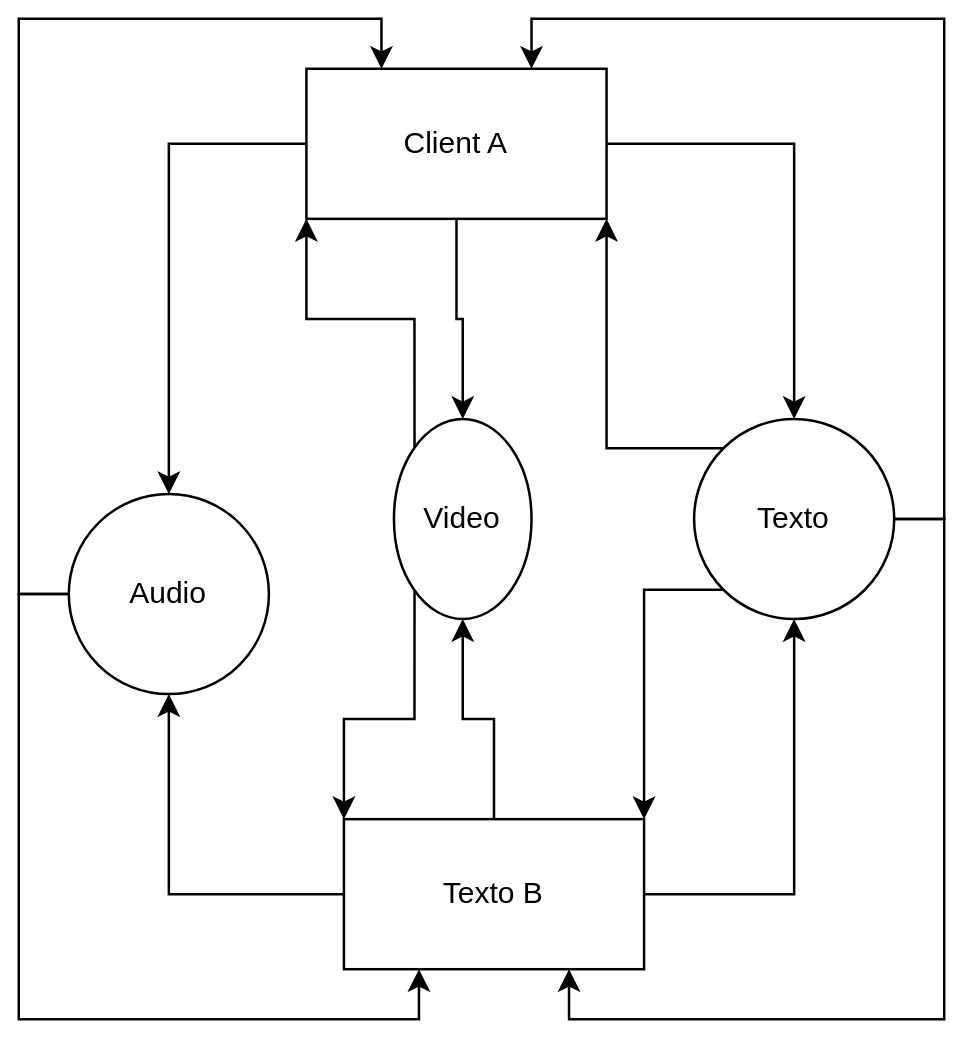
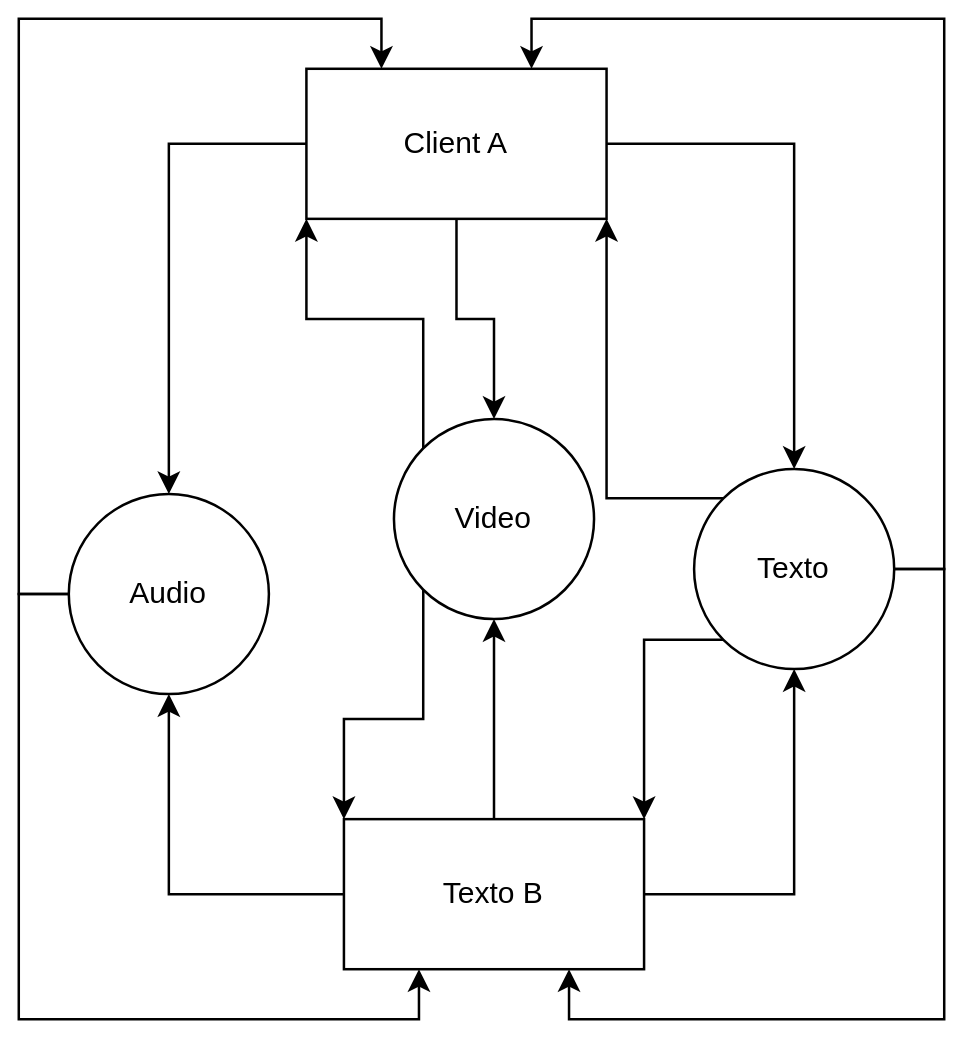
(463, 519) -> (494, 519)
(794, 519) -> (794, 569)
